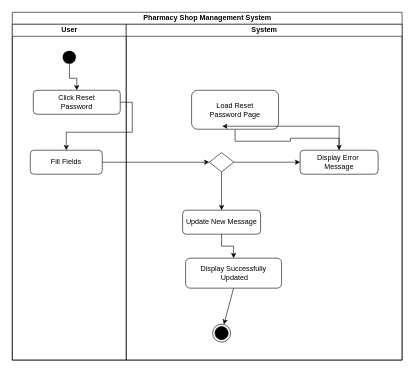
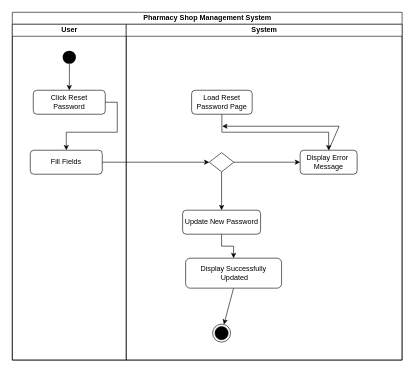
(77, 102) -> (69, 102)
(235, 110) -> (222, 102)
(339, 162) -> (329, 162)
(222, 222) -> (222, 222)
